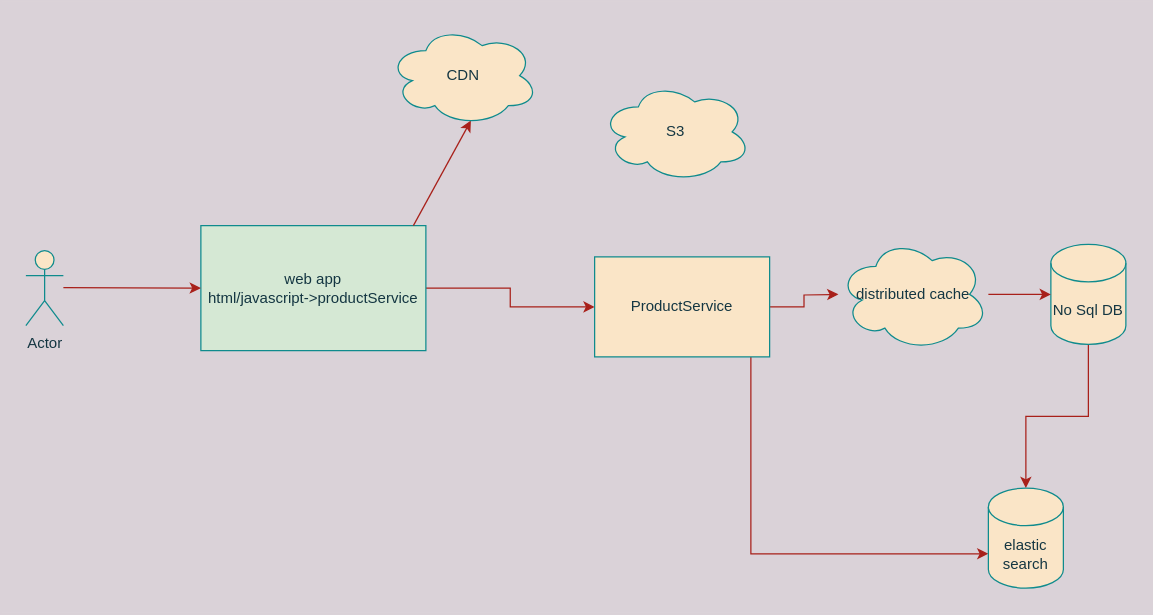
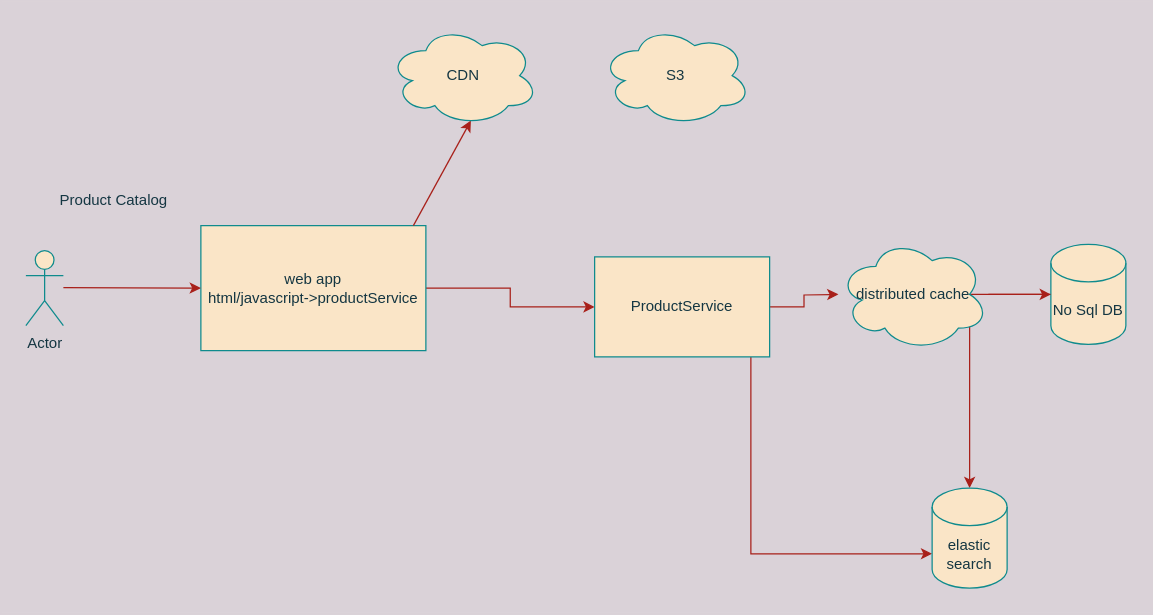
(676, 132) -> (676, 76)
none -> (113, 201)
(313, 288) -> (313, 288)
(1026, 538) -> (969, 538)
